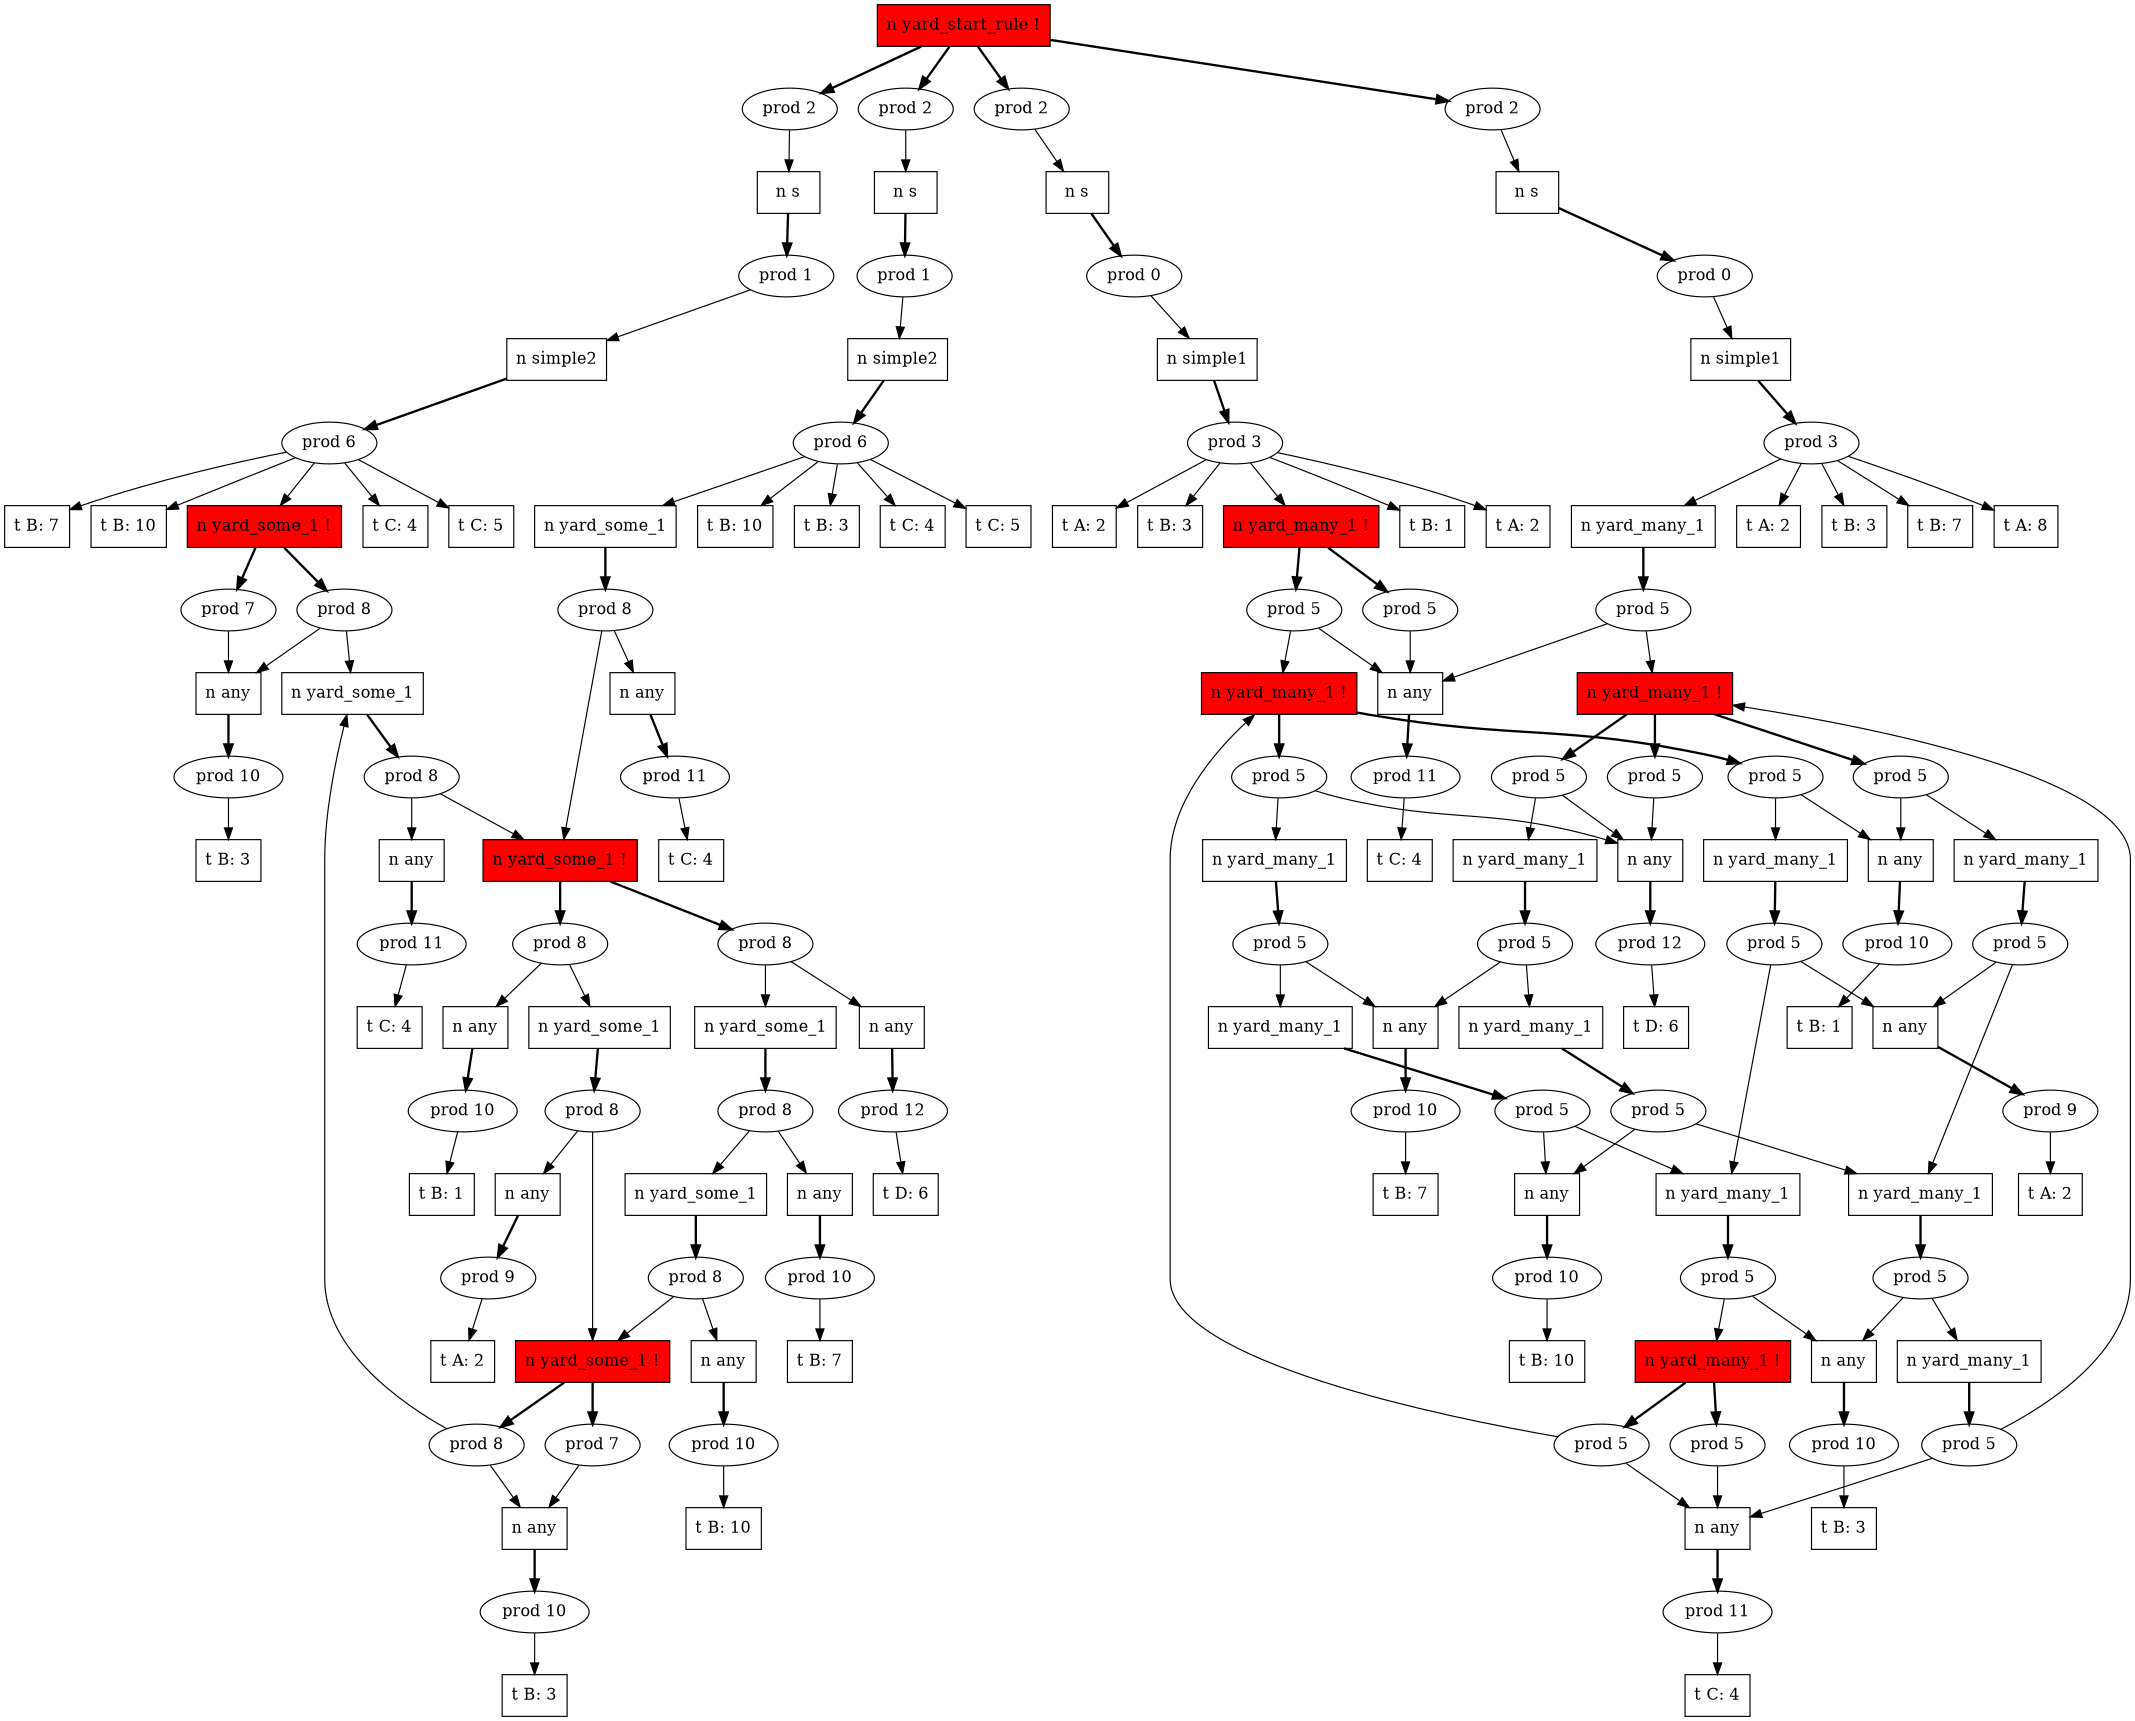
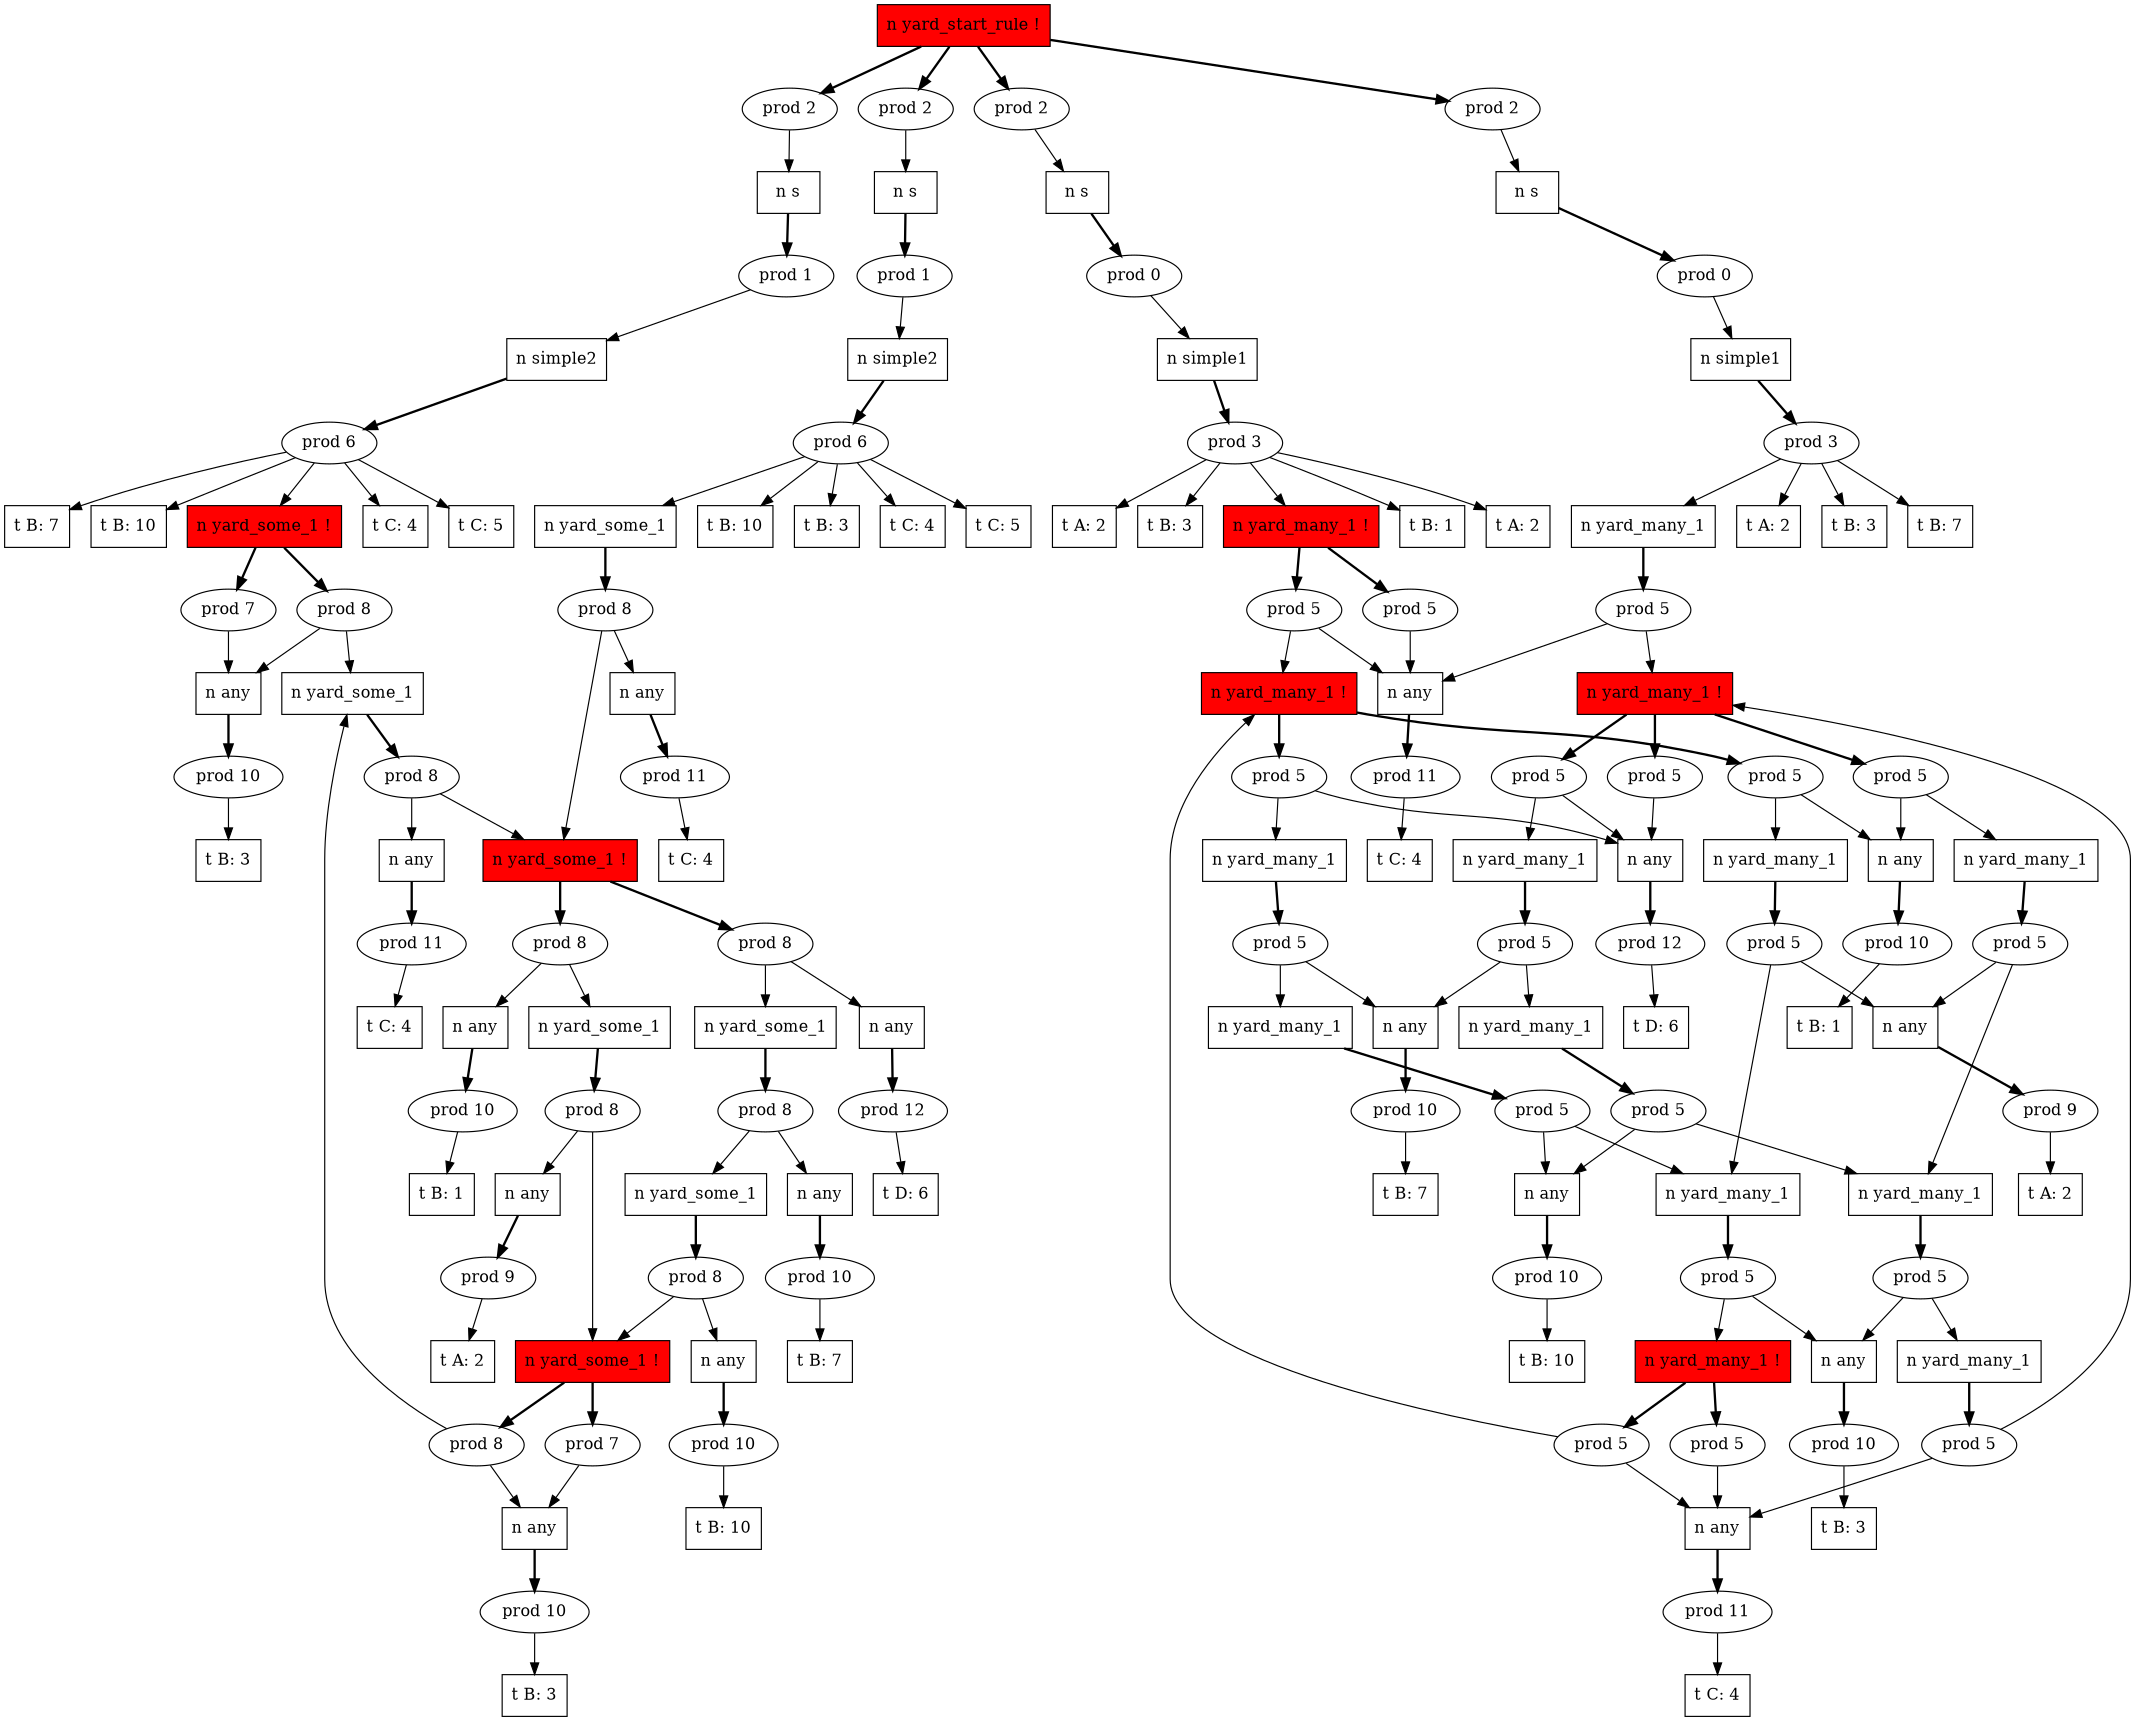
(2026, 527) -> none
